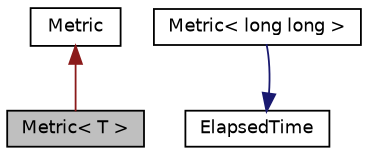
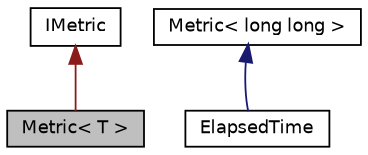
(76, 27) -> (76, 27)
(269, 69) -> (245, 87)
